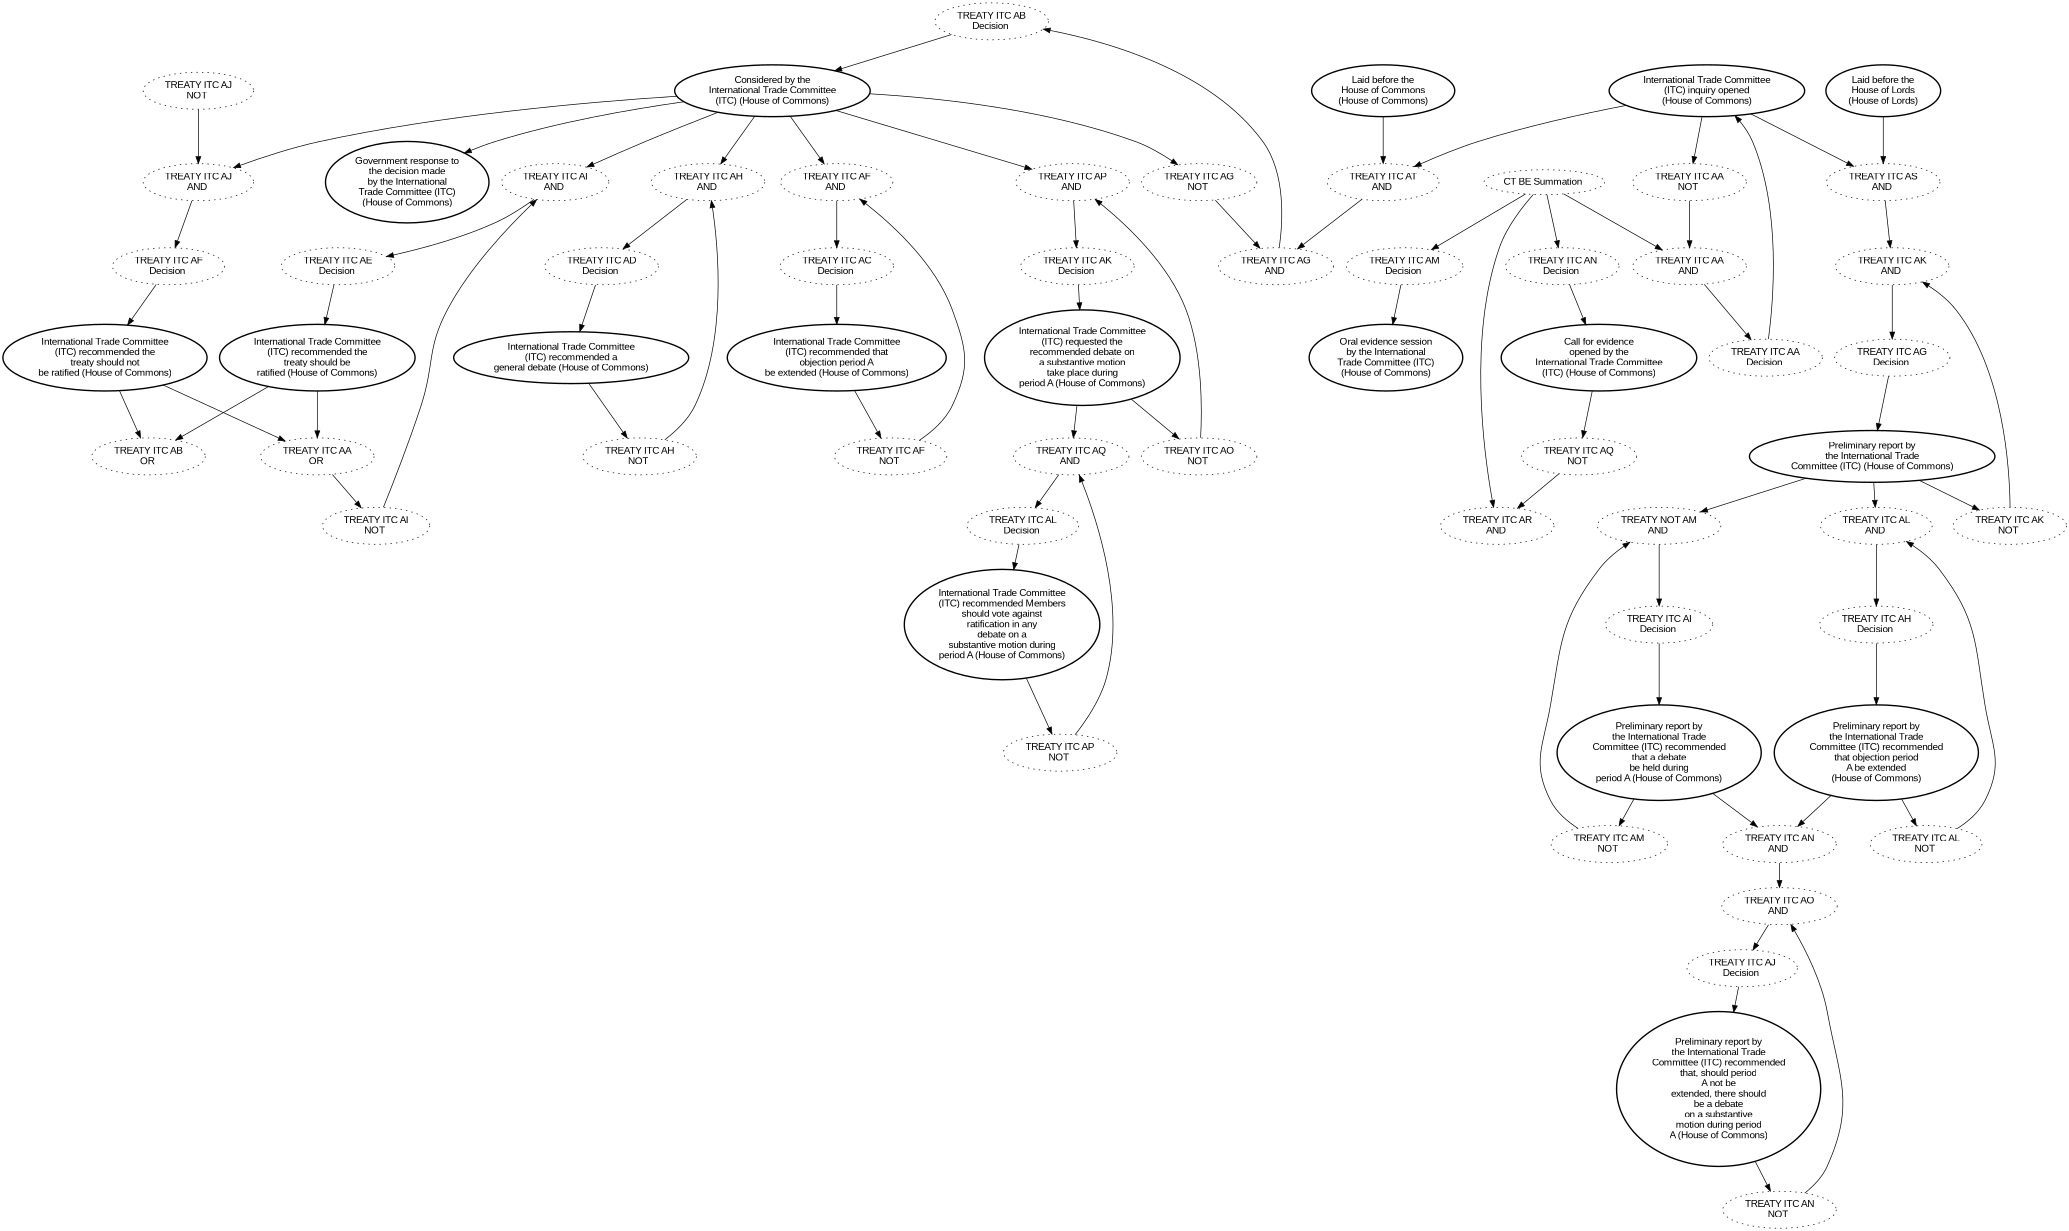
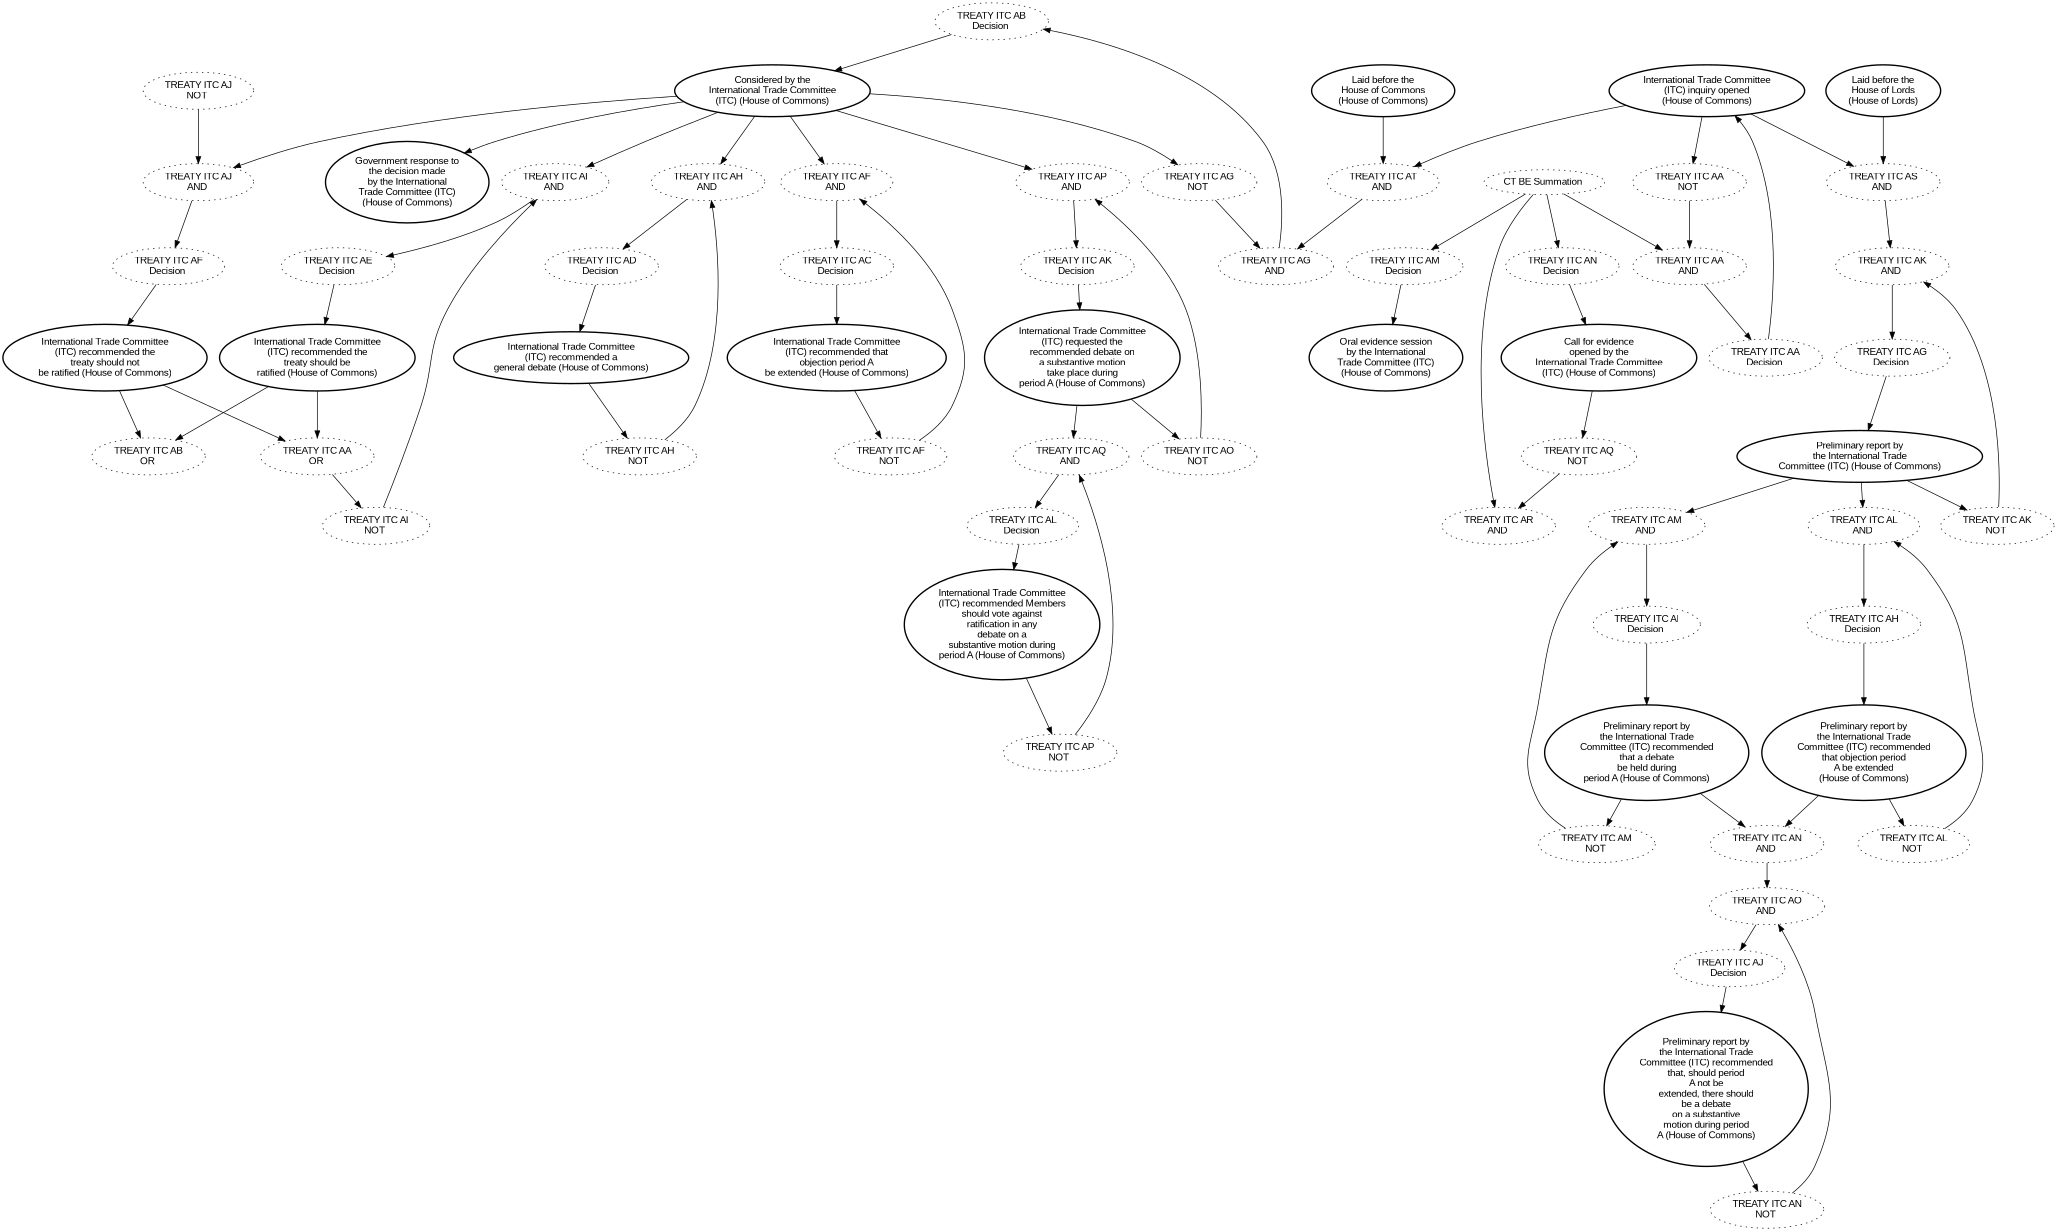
(1659, 526) -> (1647, 526)
